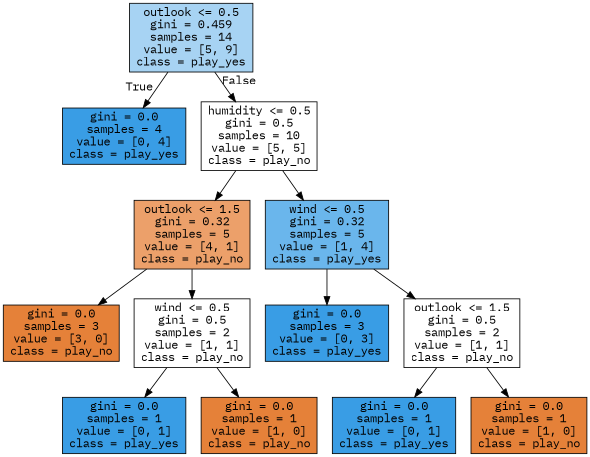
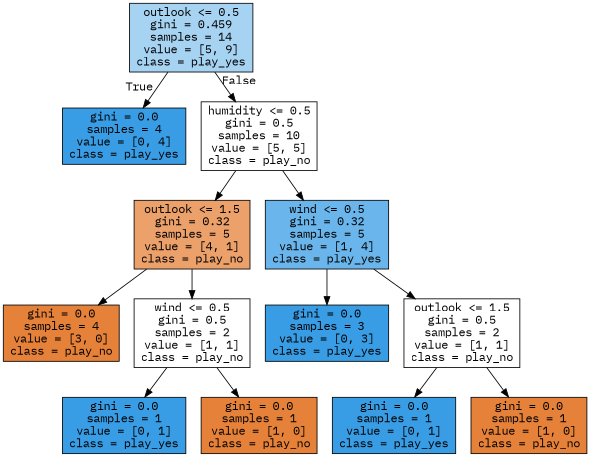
(61, 333) -> (61, 333)
